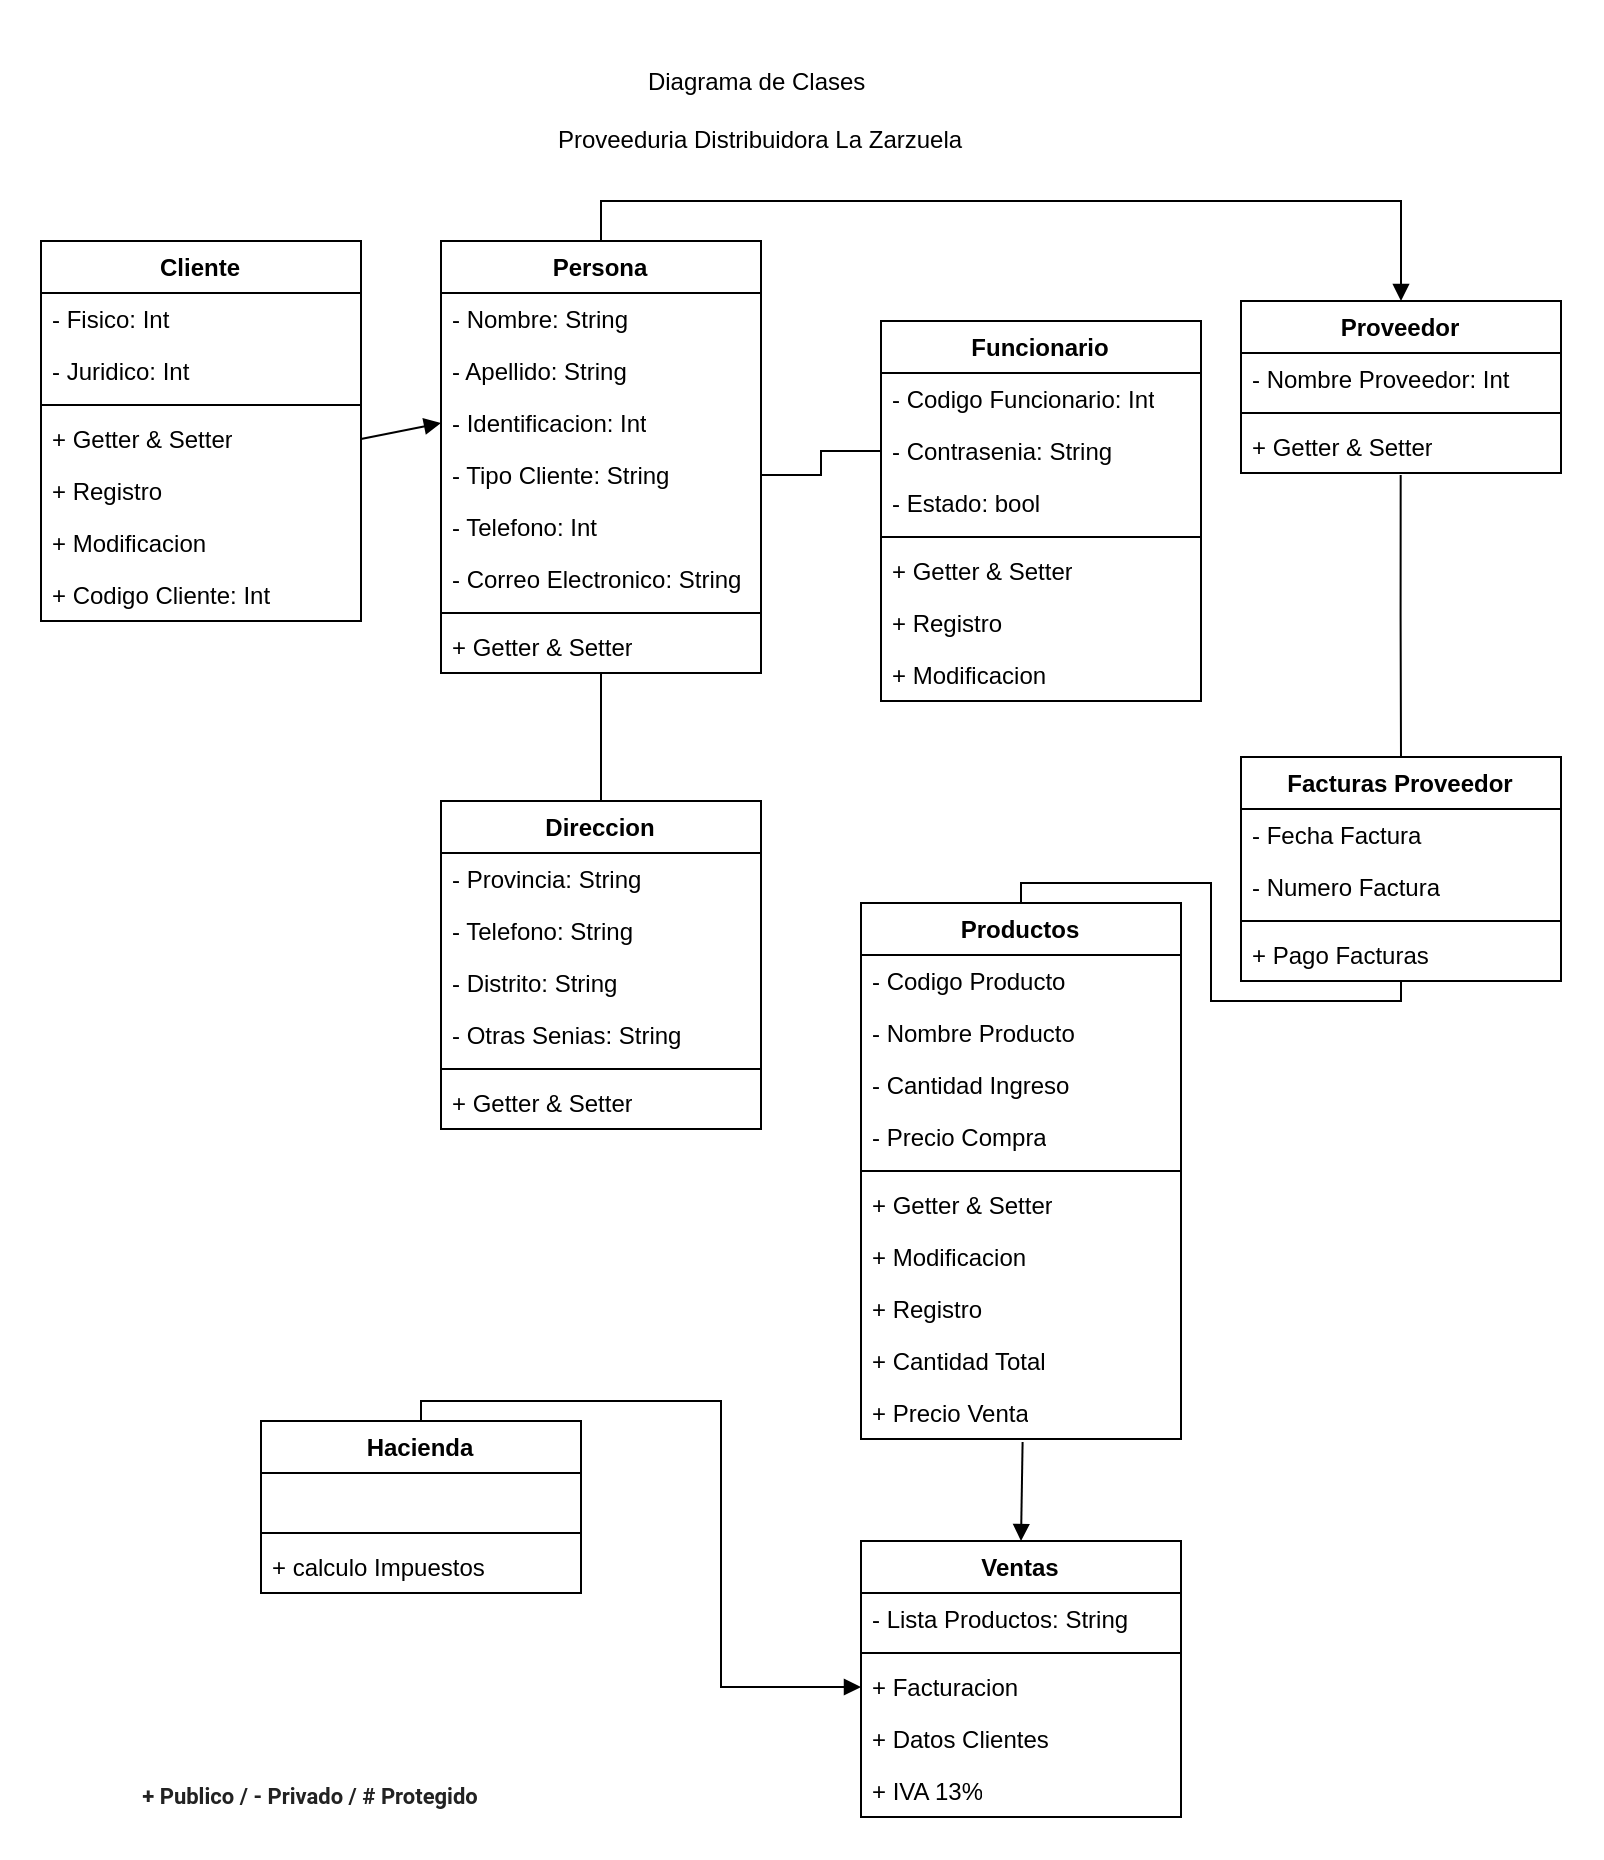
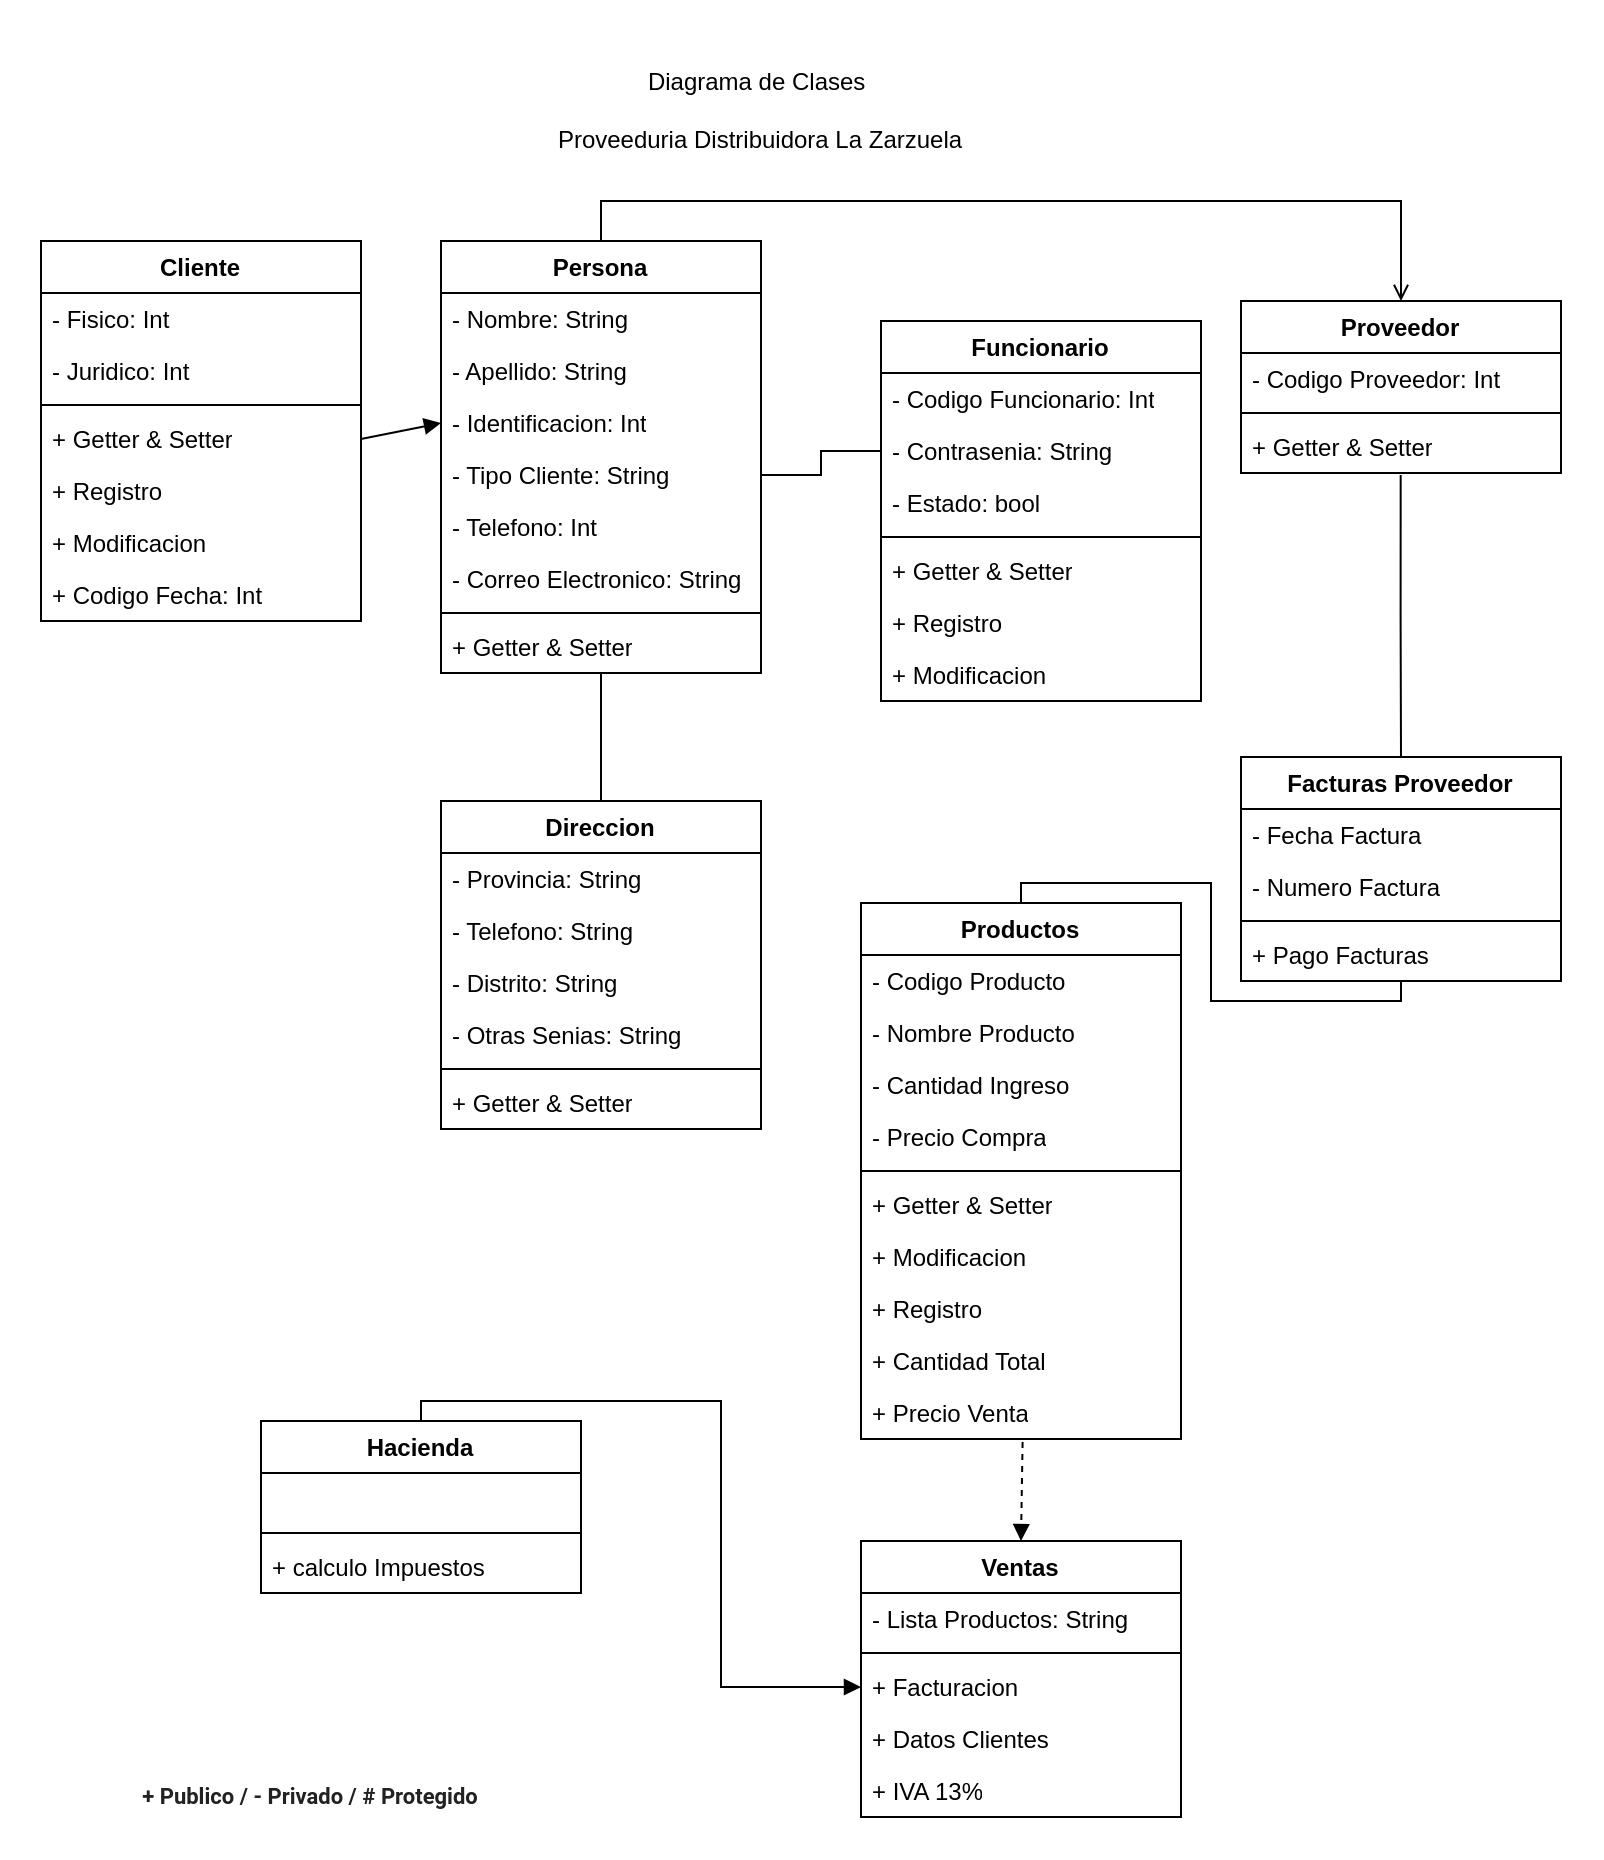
(1401, 283) -> (1401, 287)
(1395, 381) -> (1392, 381)
(172, 597) -> (165, 597)
(1022, 1485) -> (1022, 1485)
